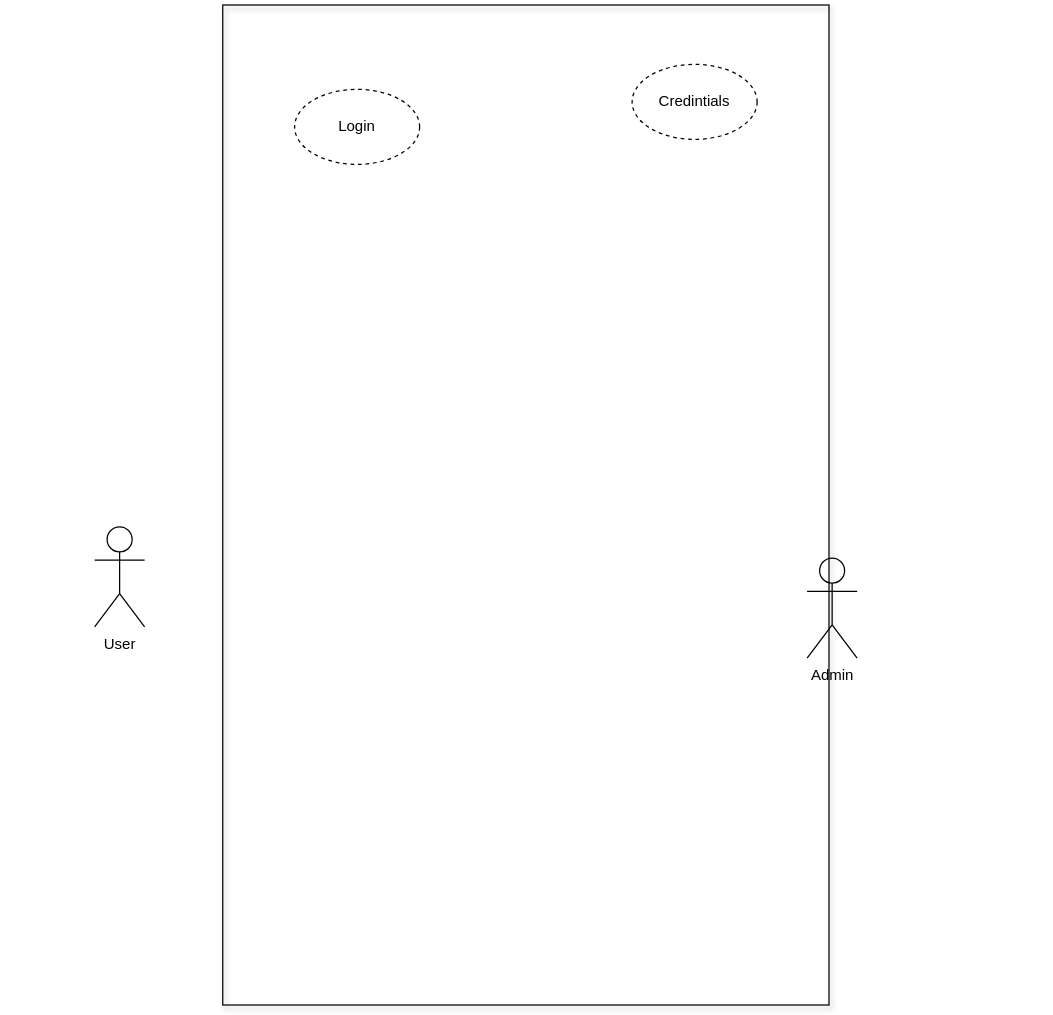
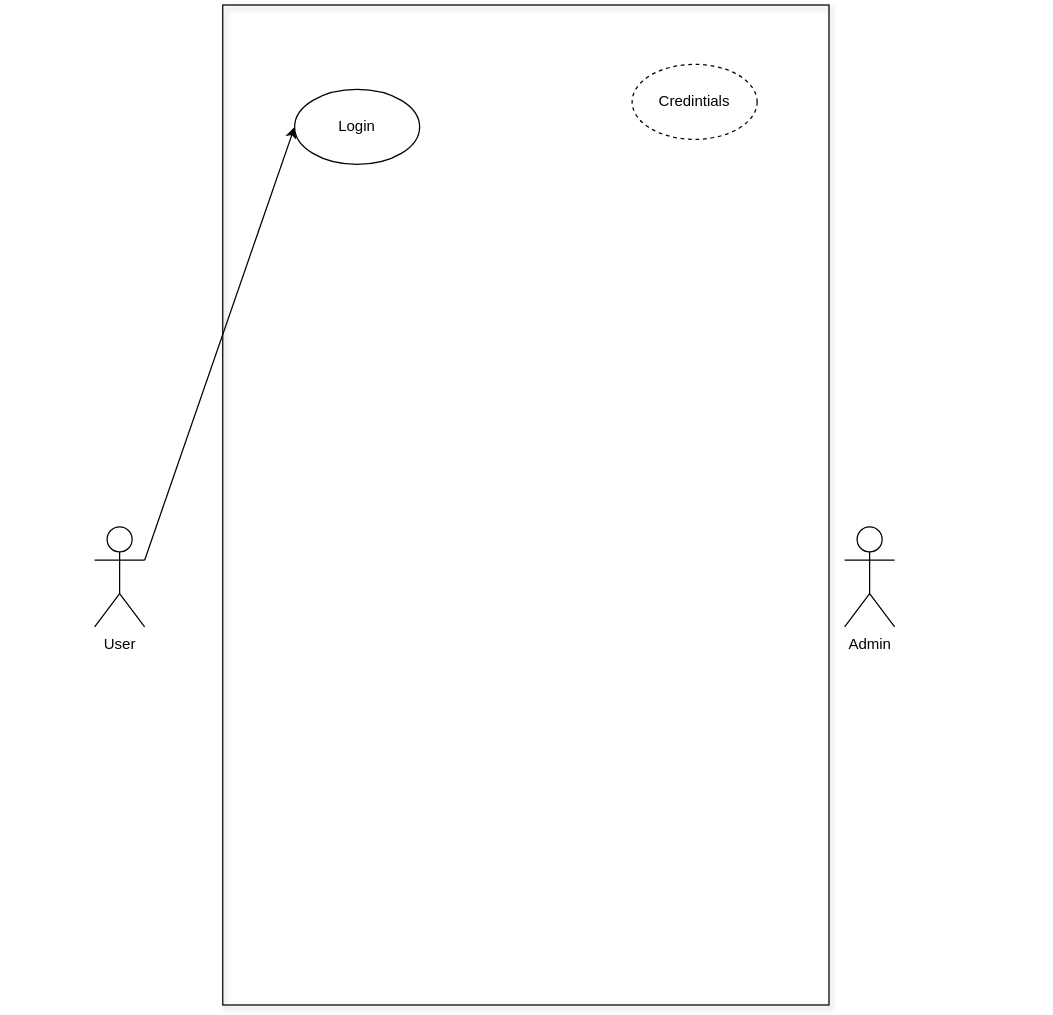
(357, 127) -> (357, 127)
none -> (218, 347)
(832, 608) -> (869, 577)
